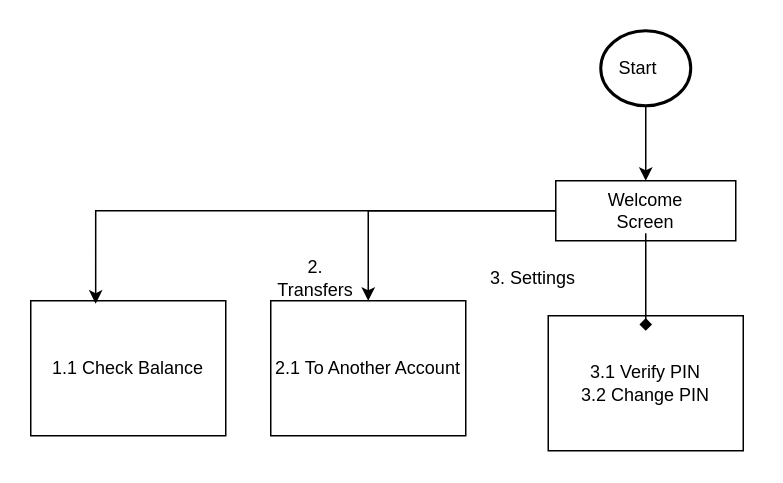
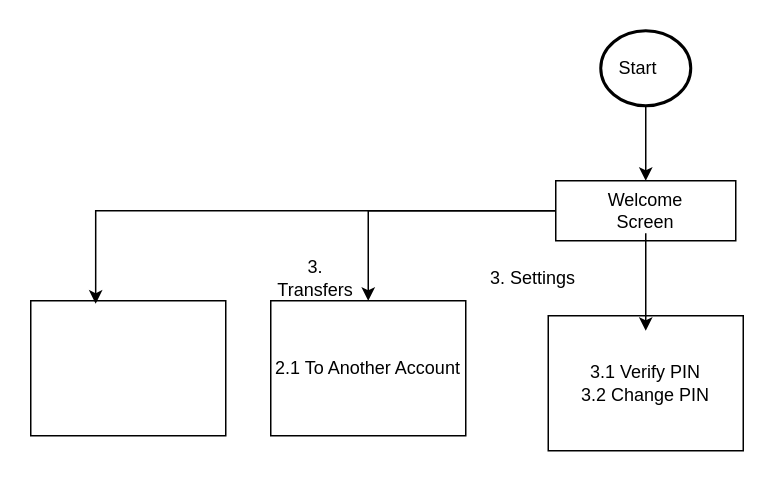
(316, 278) -> (316, 278)
(646, 318) -> (646, 319)
(128, 368) -> none
